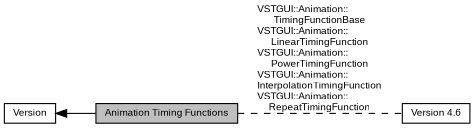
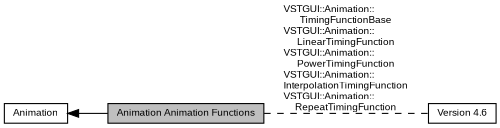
(30, 113) -> (36, 113)
(167, 113) -> (186, 113)
